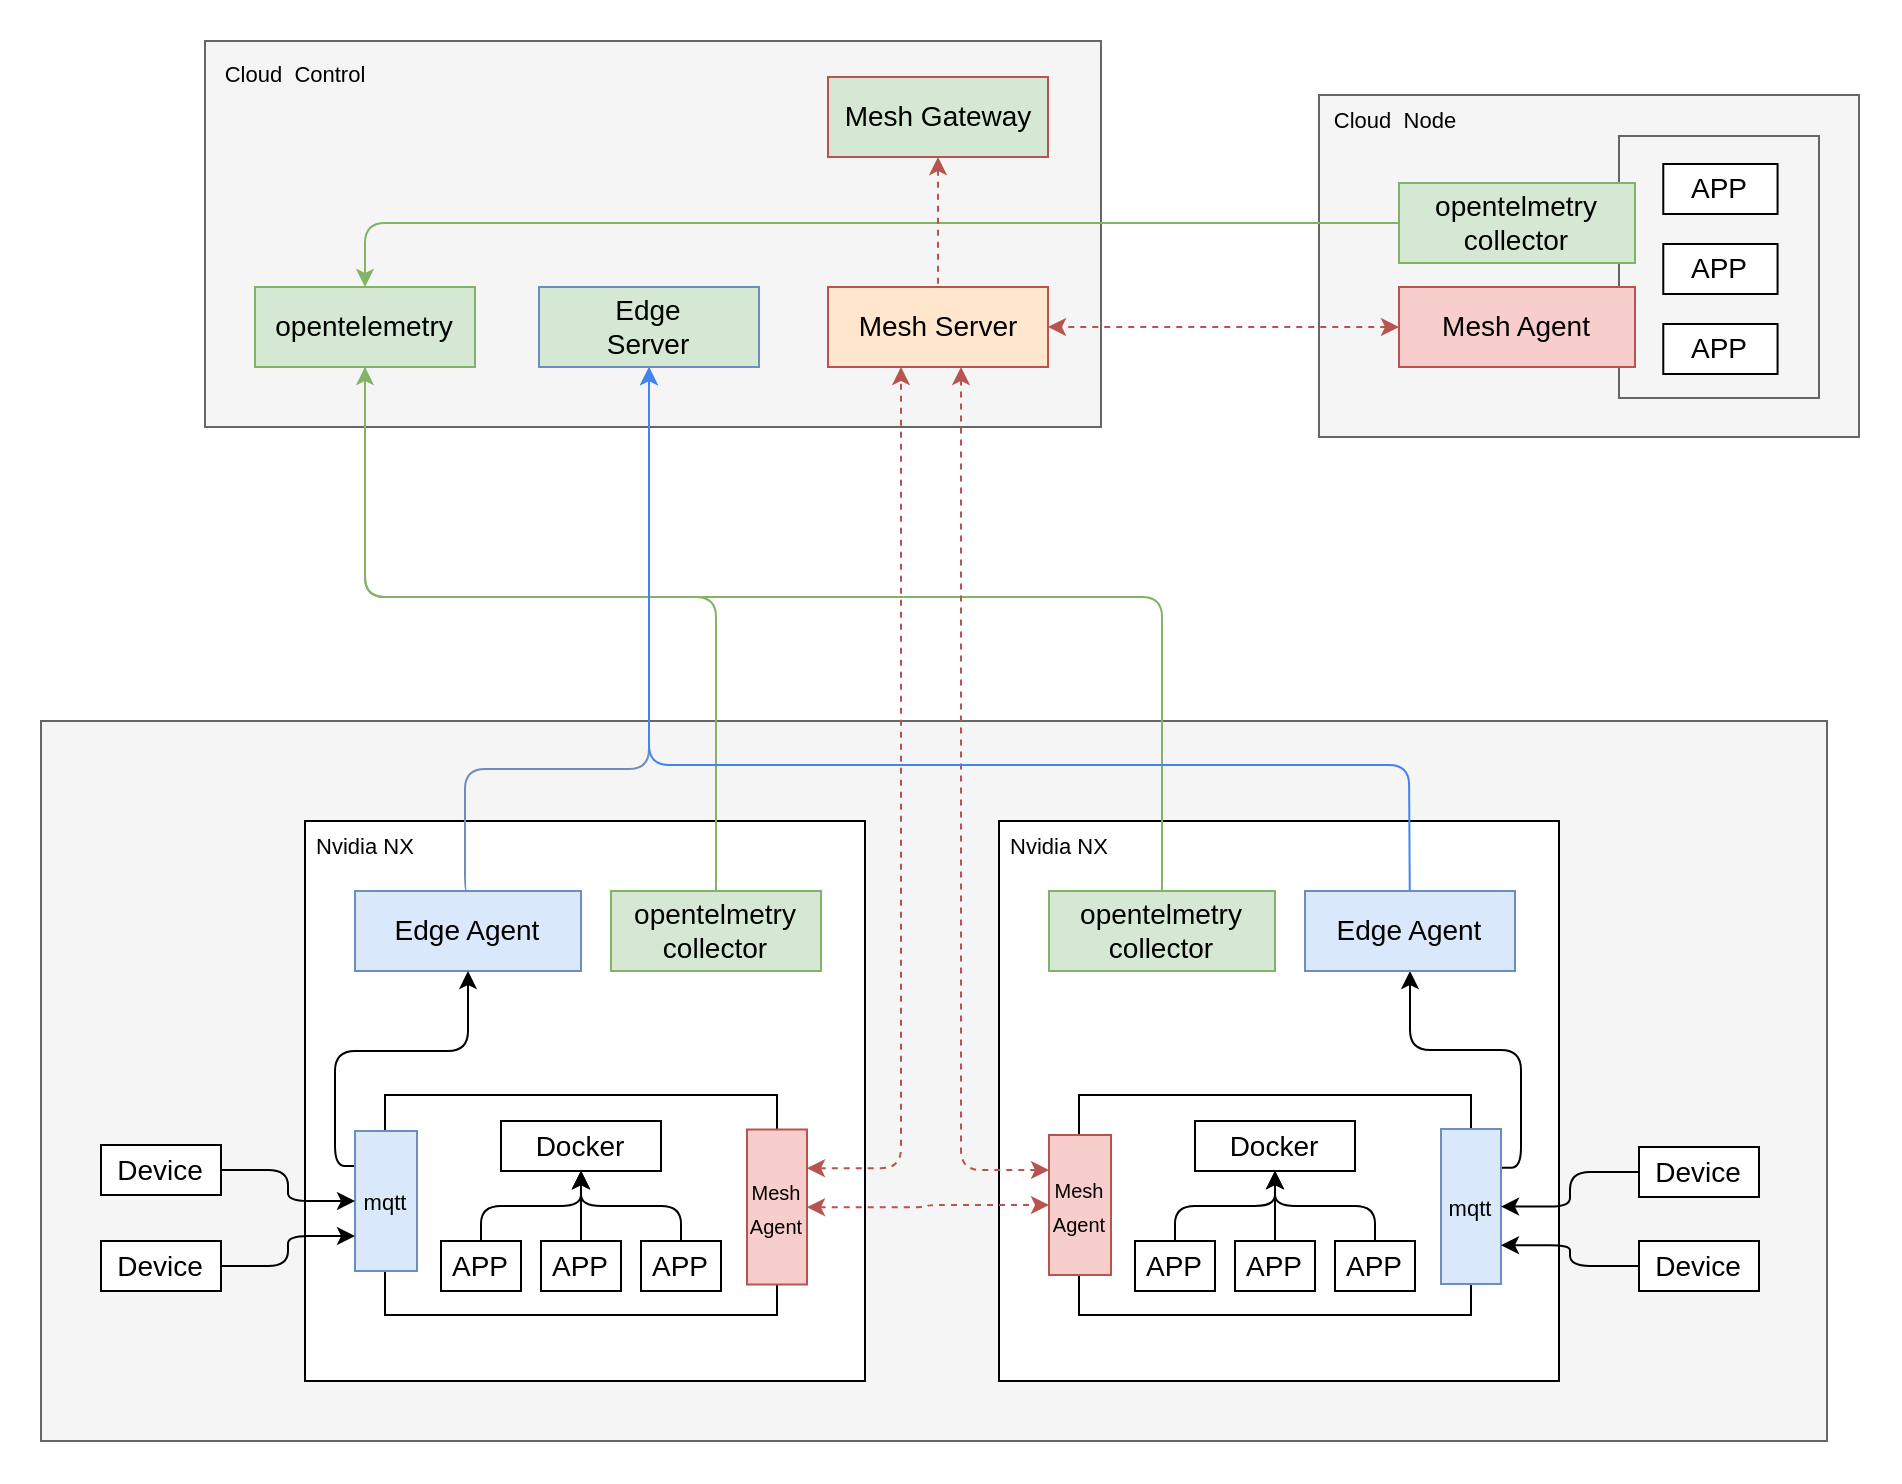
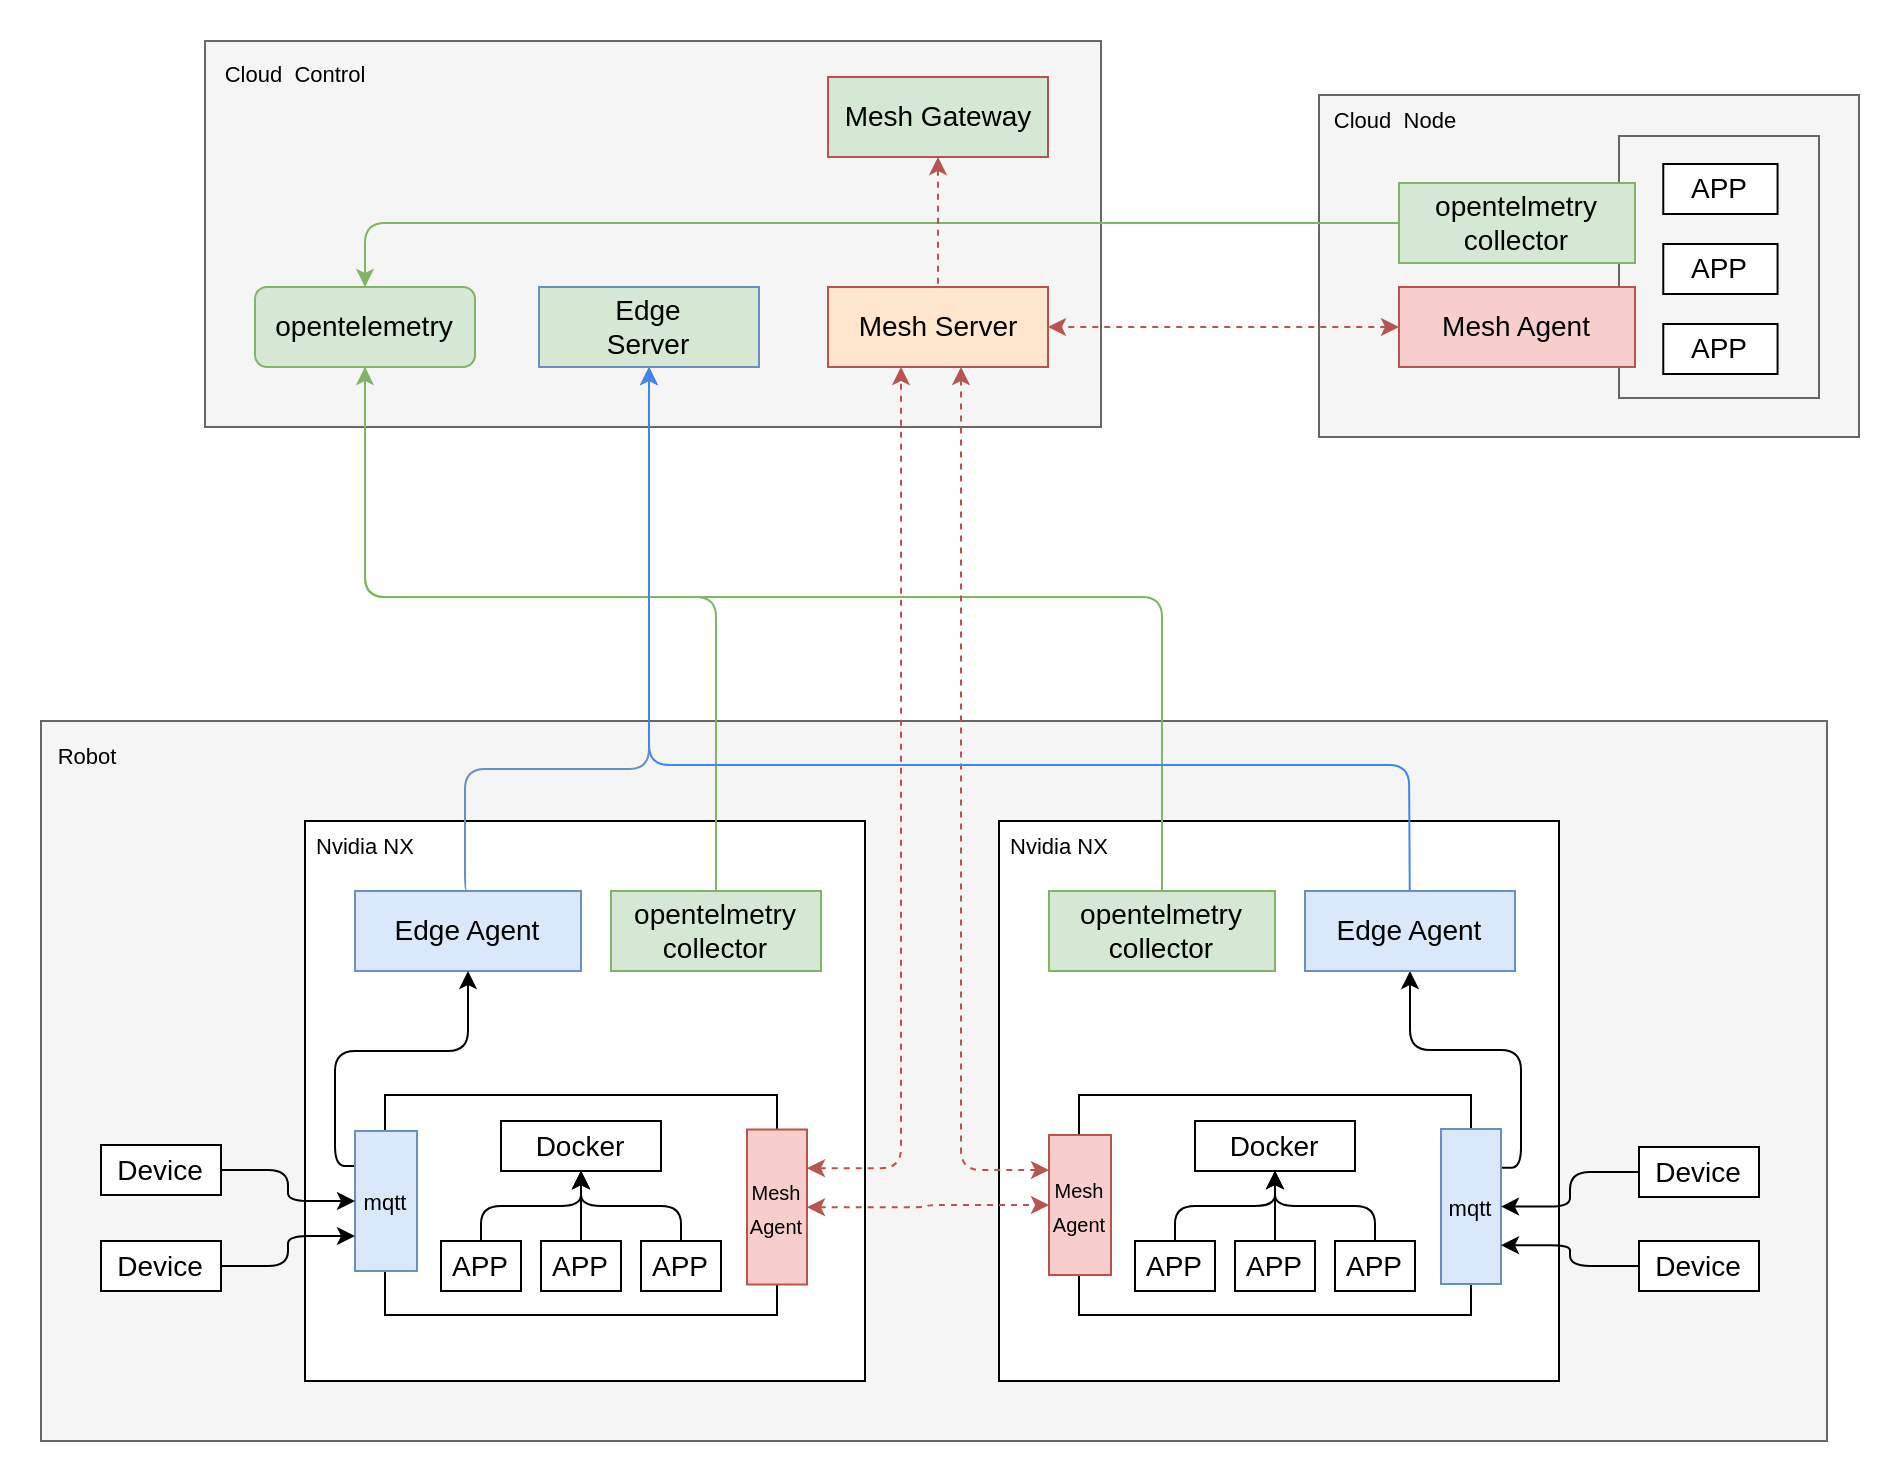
(365, 327) -> (365, 327)
none -> (87, 757)
